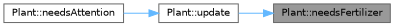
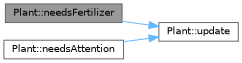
(251, 13) -> (136, 23)
